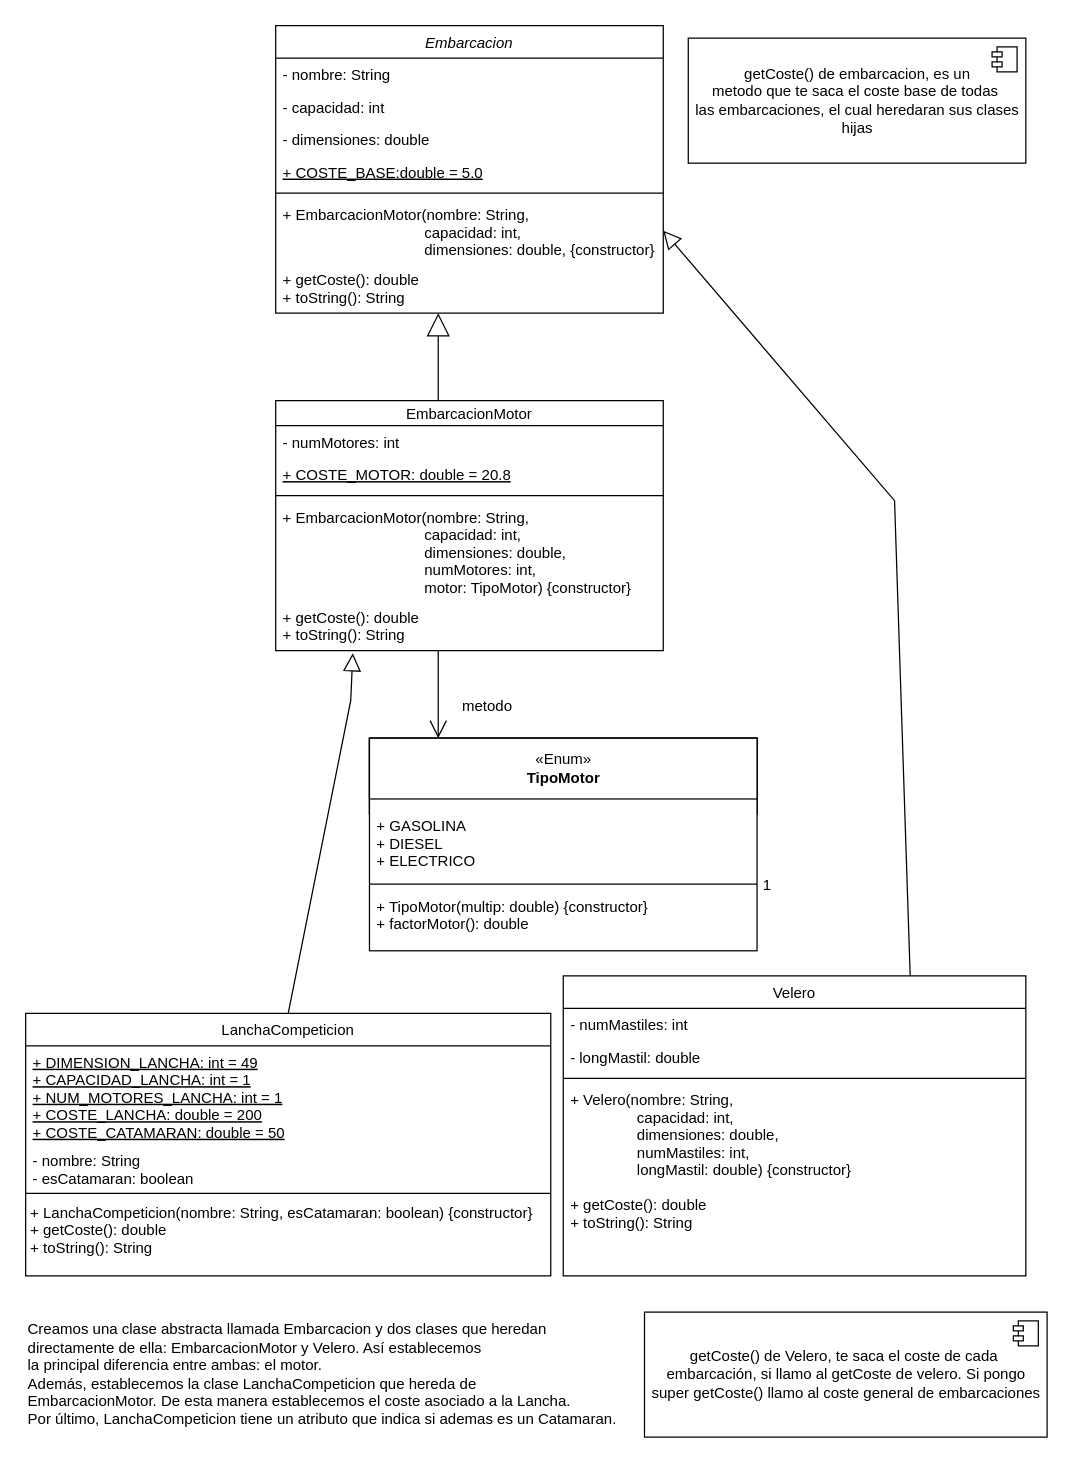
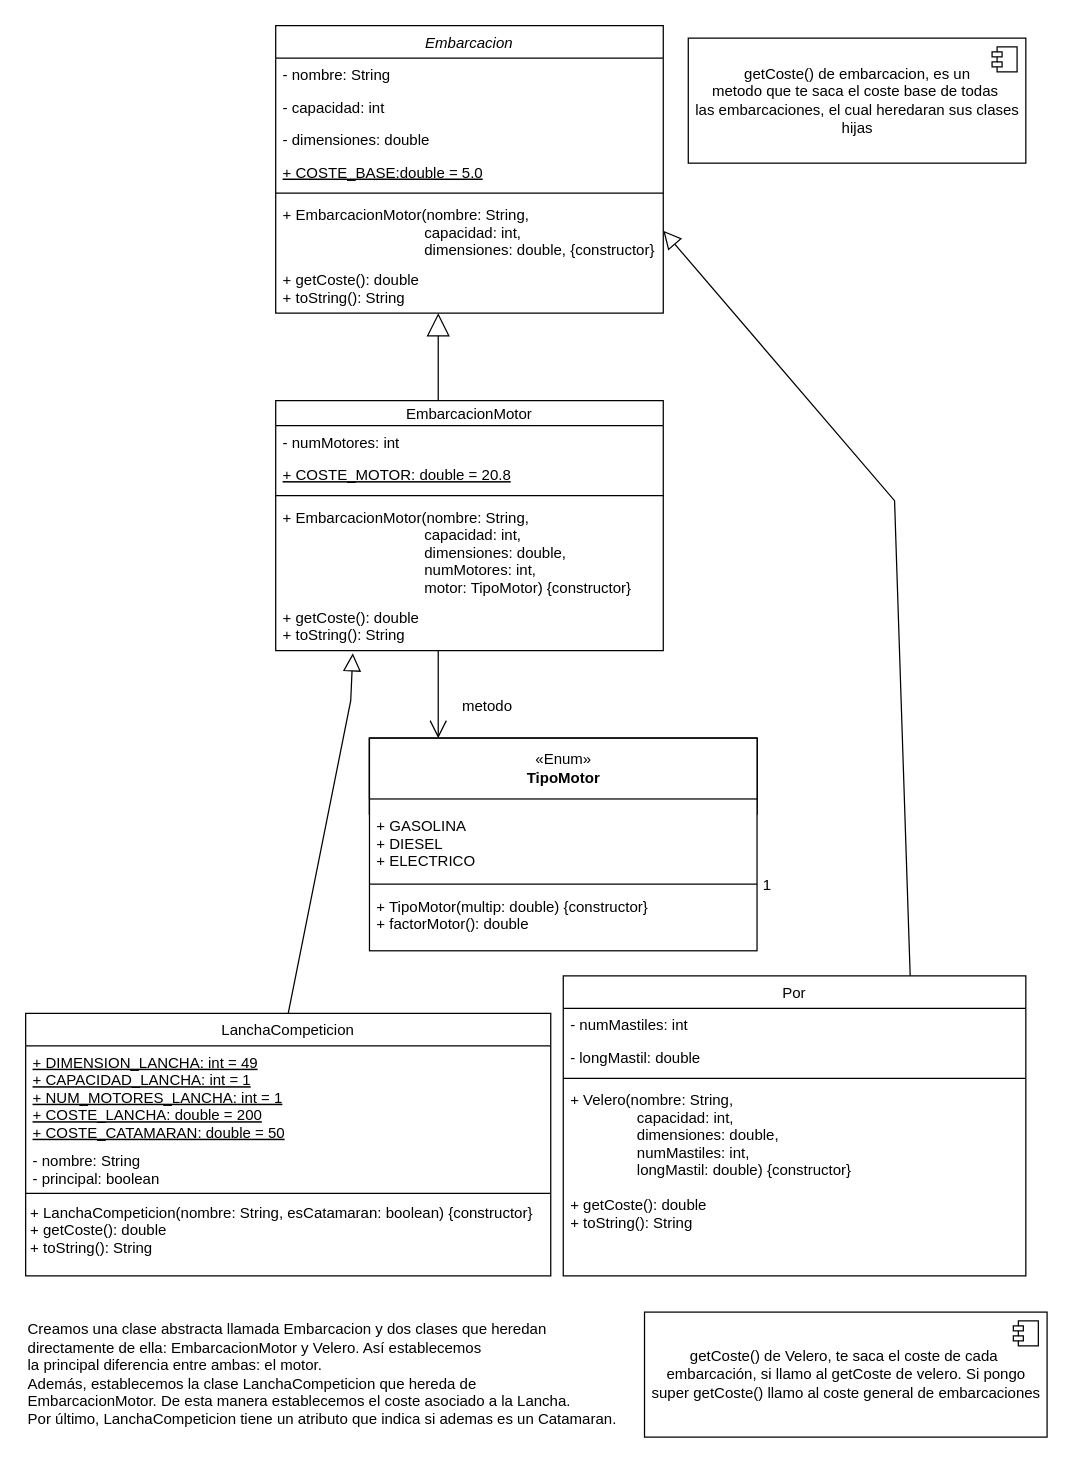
(794, 993) -> (794, 993)
(92, 1161) -> (92, 1161)
